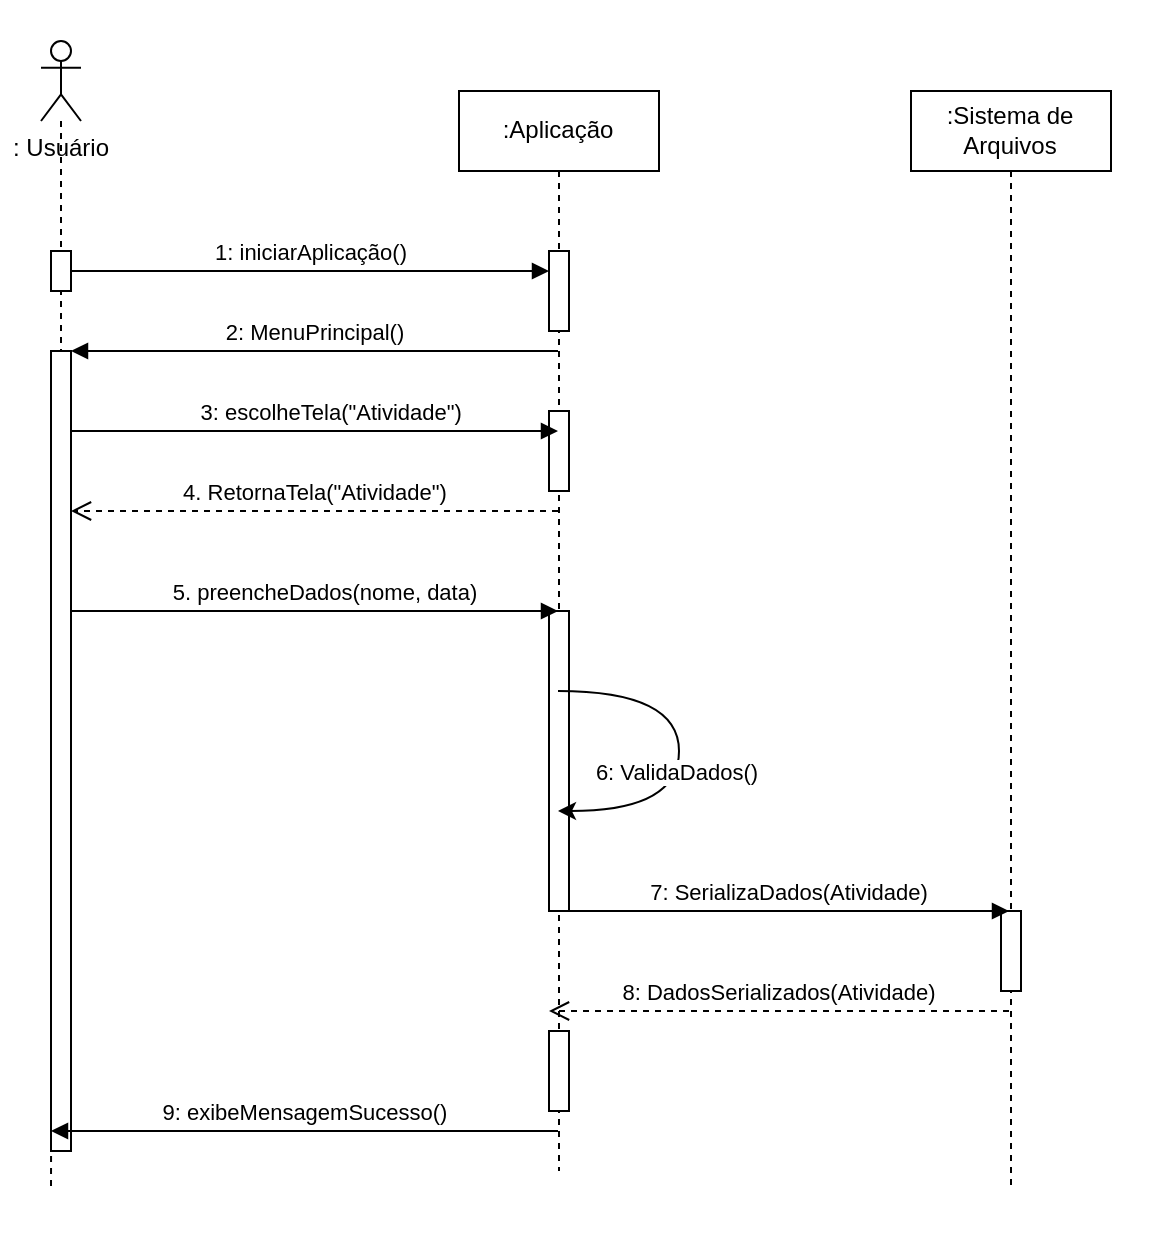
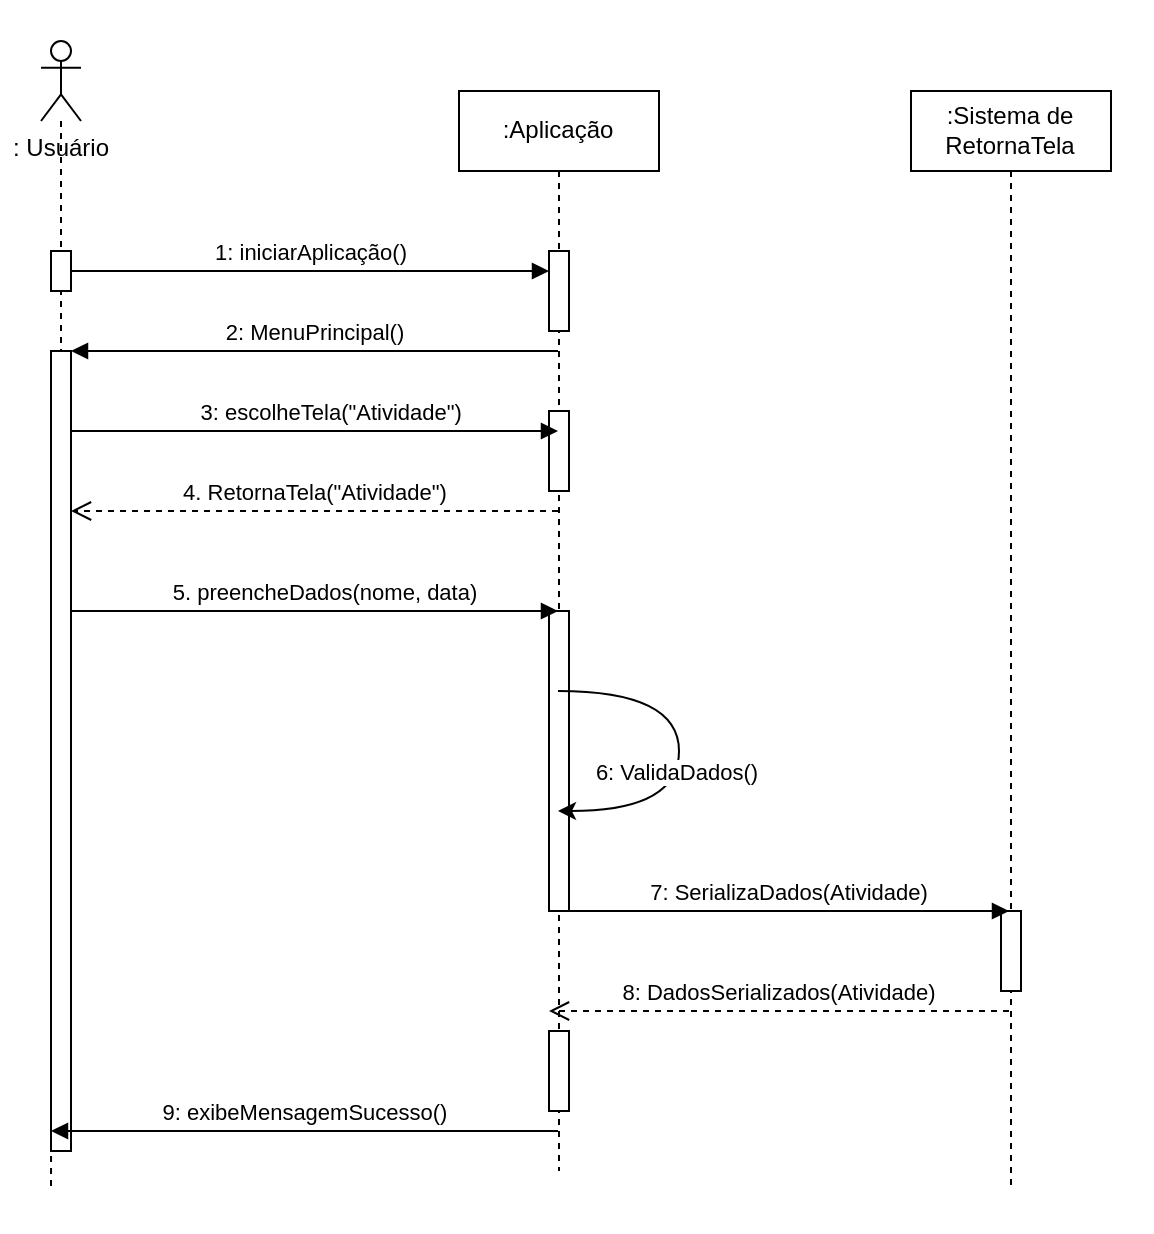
(1011, 131) -> (1011, 131)
